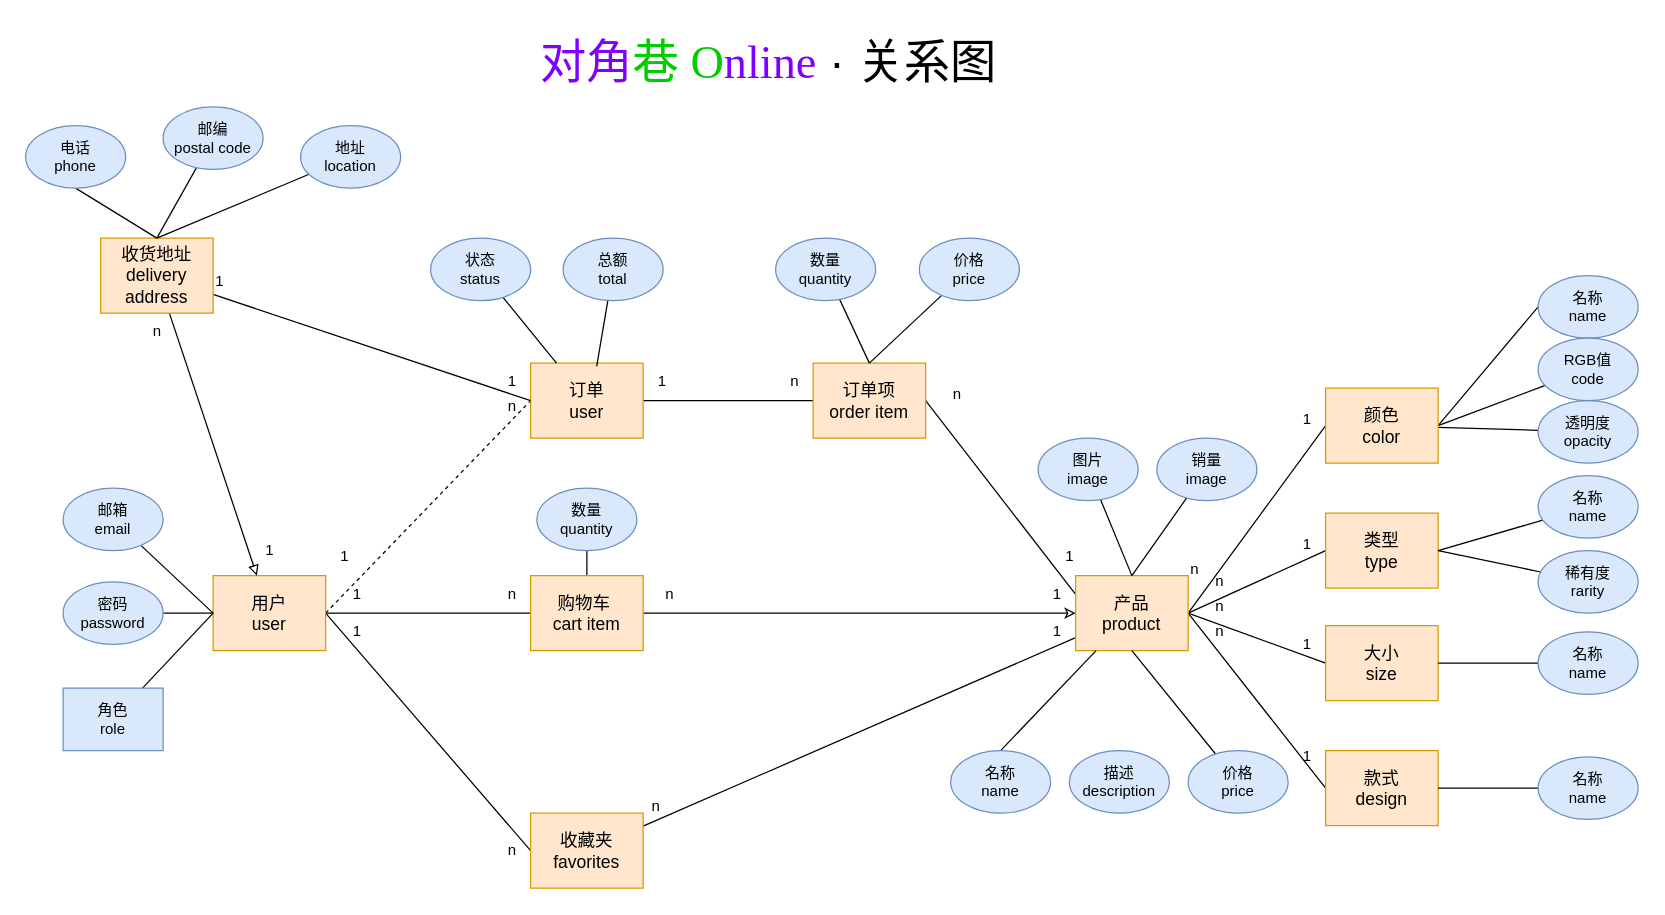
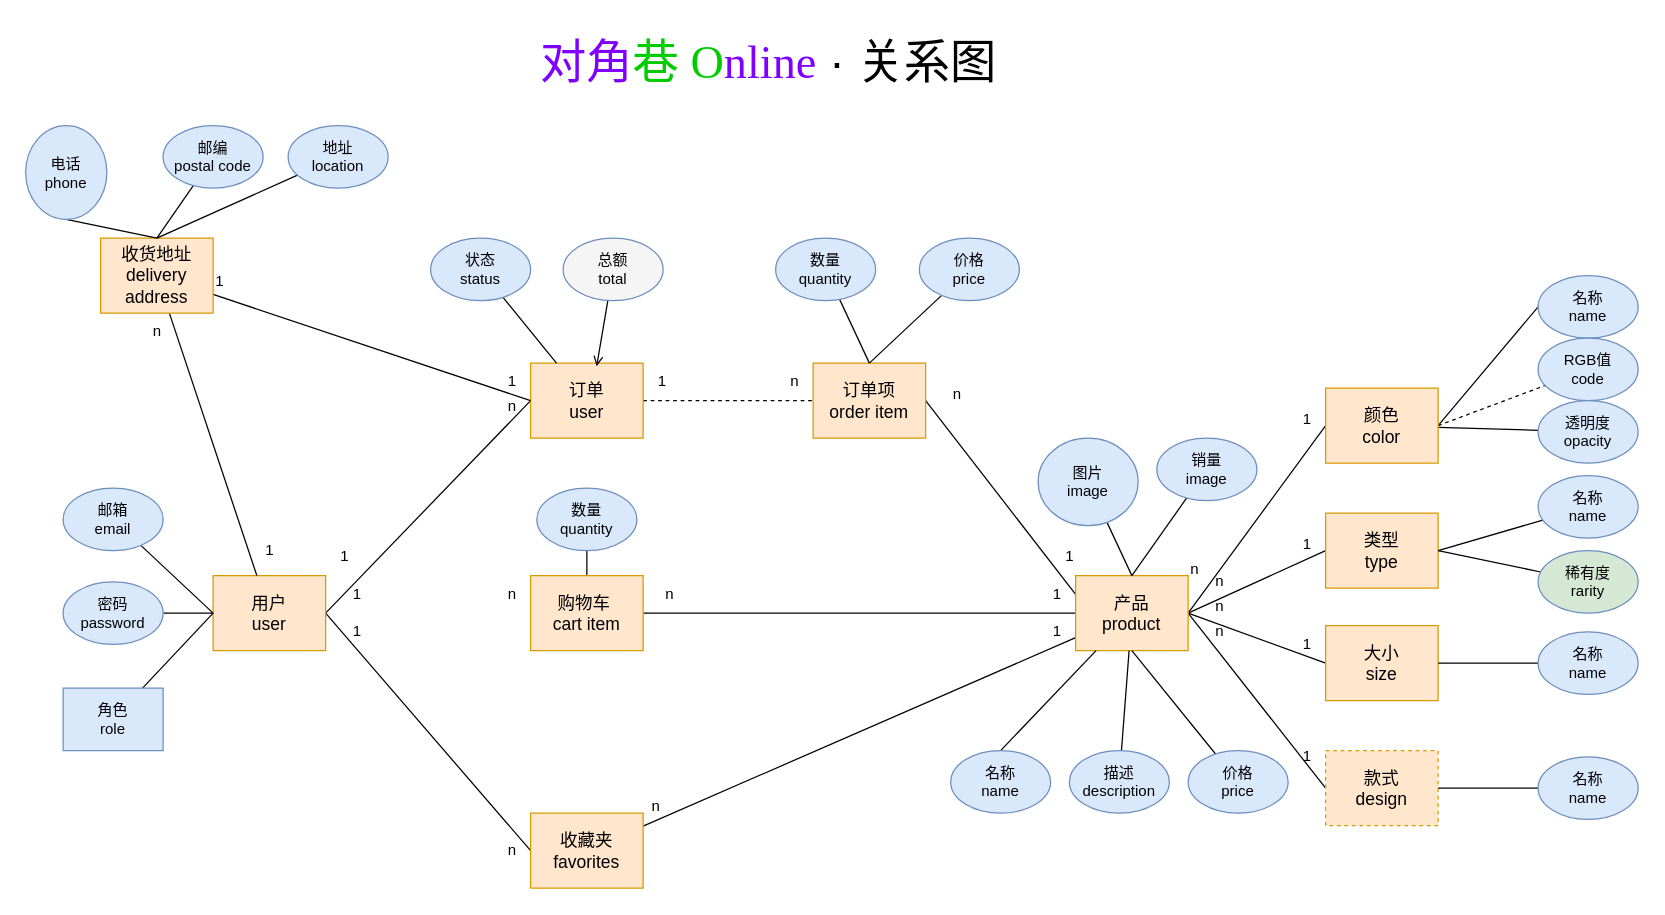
(213, 138) -> (213, 157)
(76, 157) -> (66, 173)
(351, 157) -> (338, 157)
(613, 269) -> (613, 269)
(598, 361) -> (598, 360)
(727, 401) -> (727, 401)
(1493, 405) -> (1493, 405)
(1088, 469) -> (1088, 482)
(428, 507) -> (428, 507)
(253, 564) -> (255, 569)
(1588, 582) -> (1588, 582)
(430, 613) -> none
(1066, 613) -> (1069, 613)
none -> (1125, 702)
(1382, 788) -> (1382, 788)
